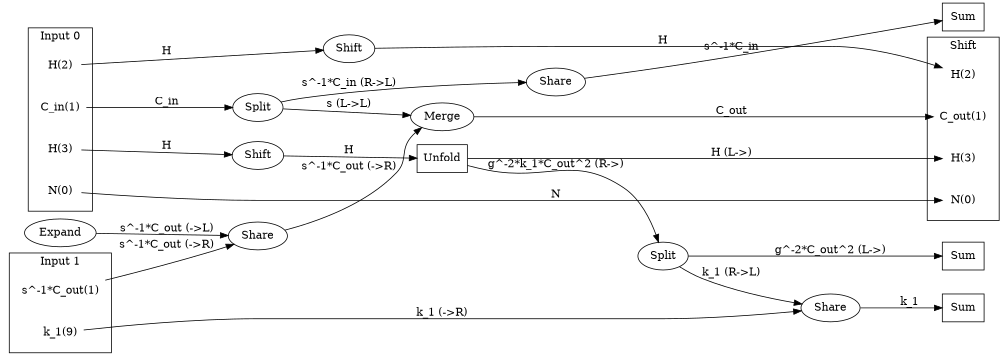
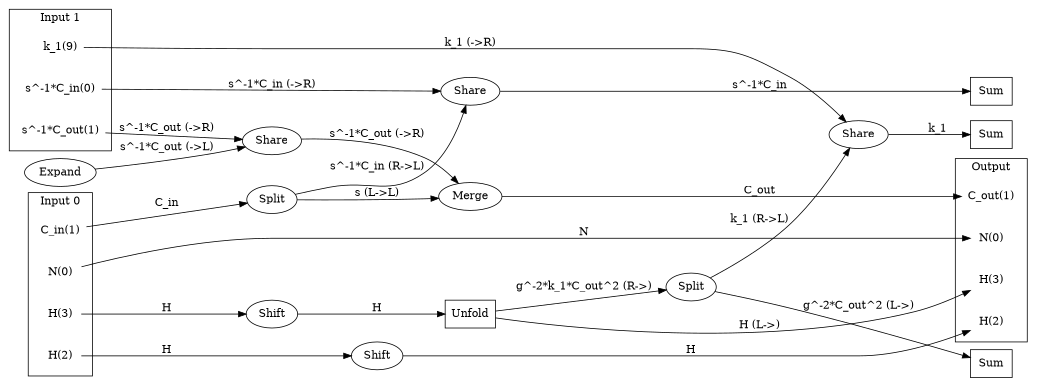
(963, 46) -> (991, 167)
none -> (60, 89)
